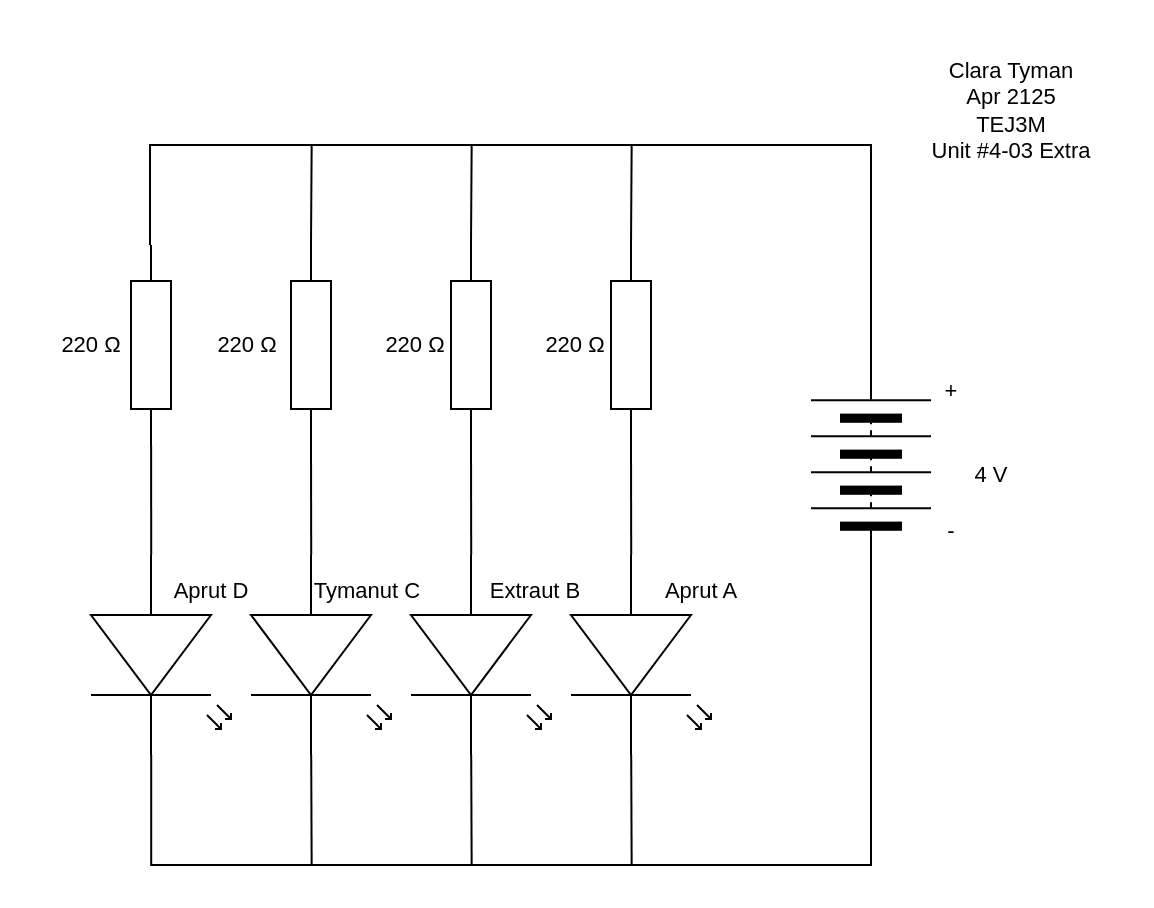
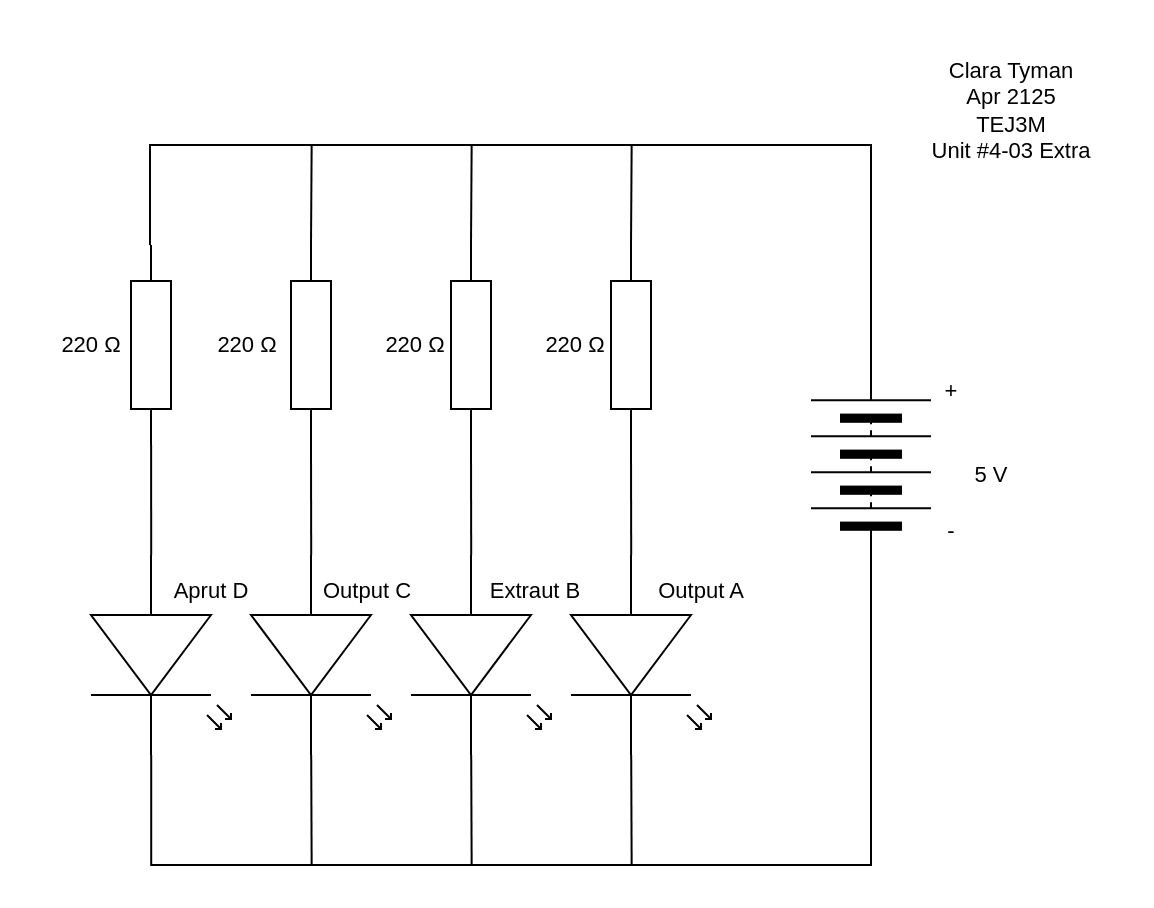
(992, 475) -> (992, 475)
(368, 591) -> (368, 591)
(702, 591) -> (702, 591)
